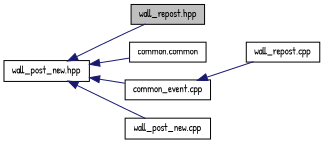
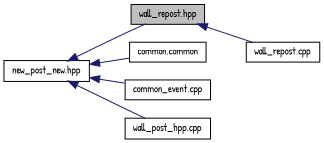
(230, 69) -> (230, 35)
(47, 71) -> (47, 71)
(168, 129) -> (168, 129)
